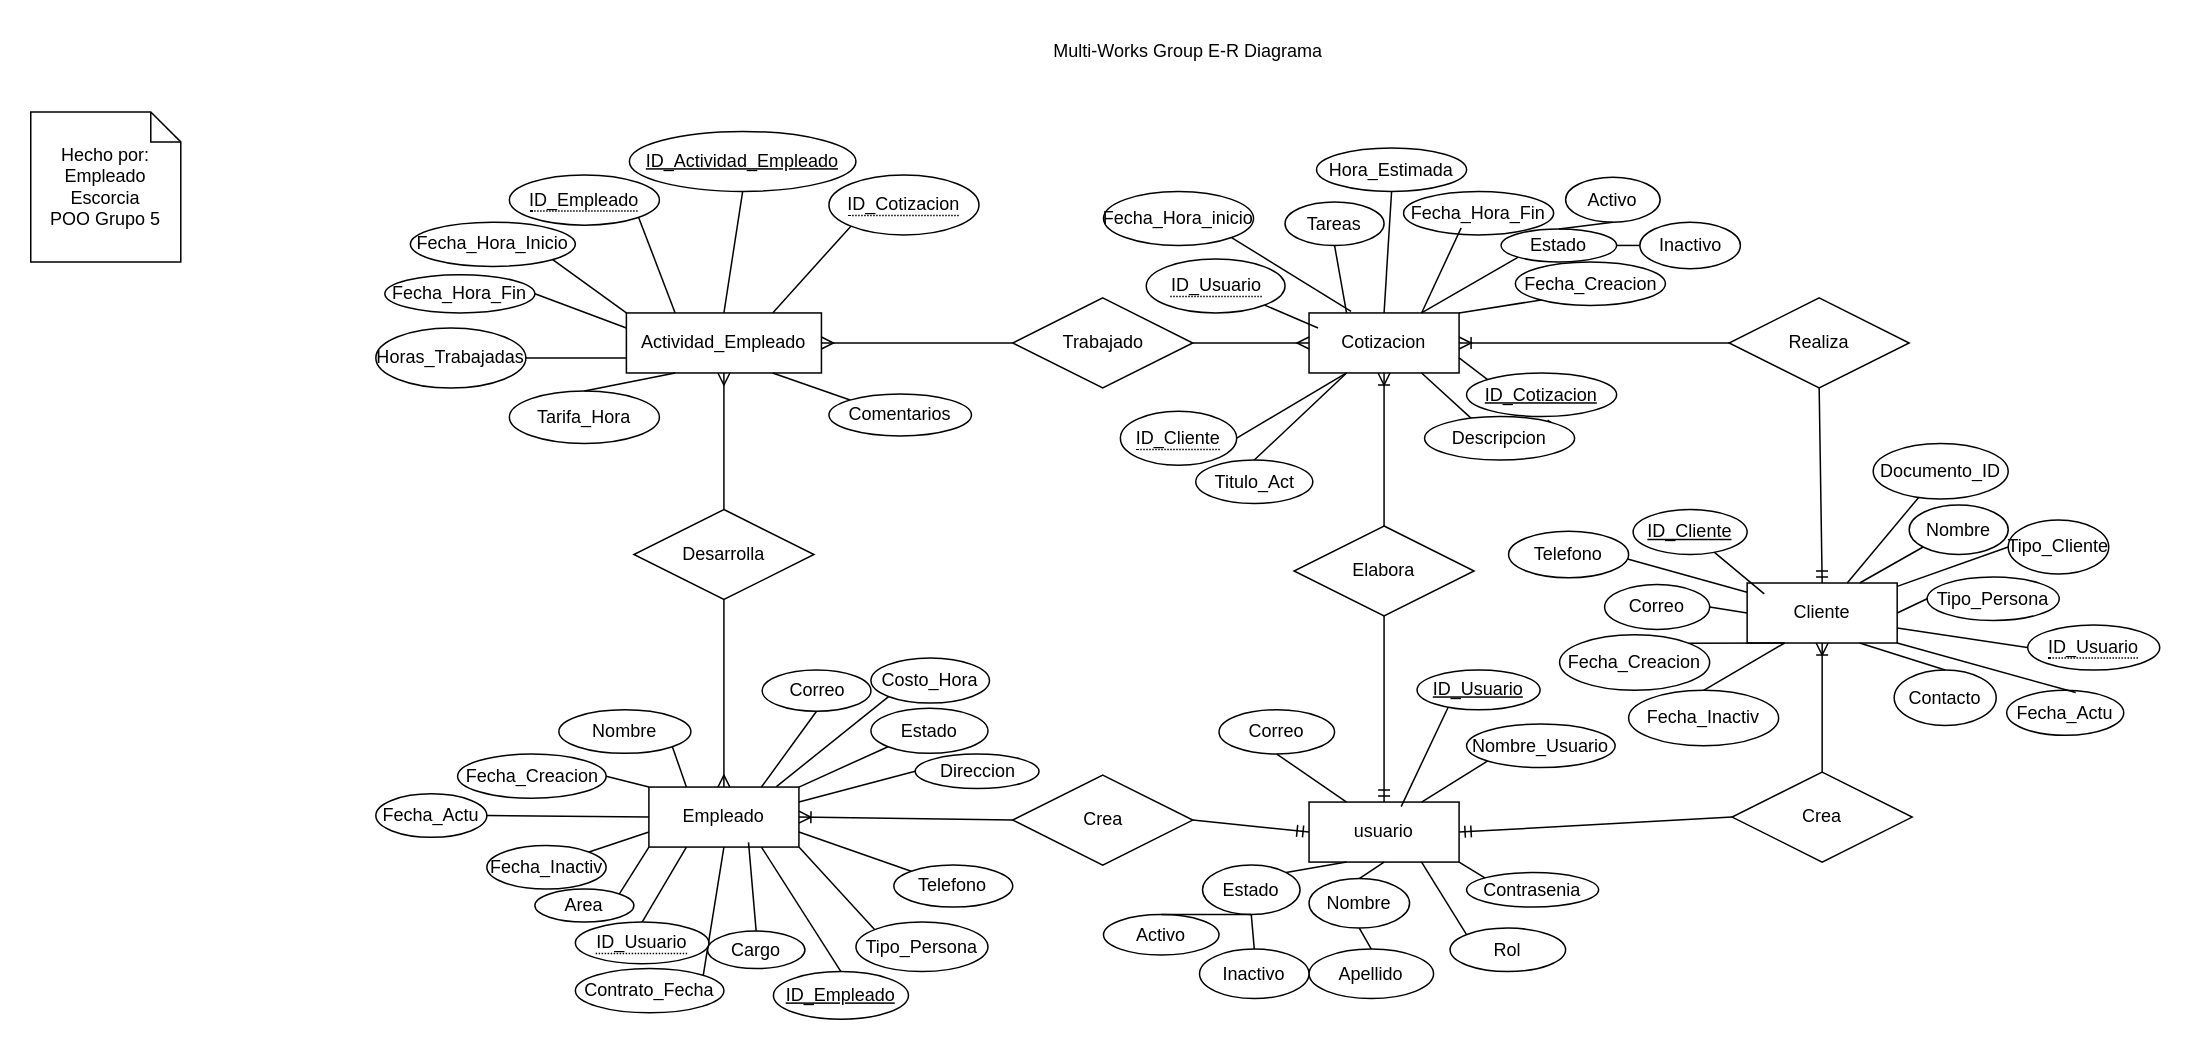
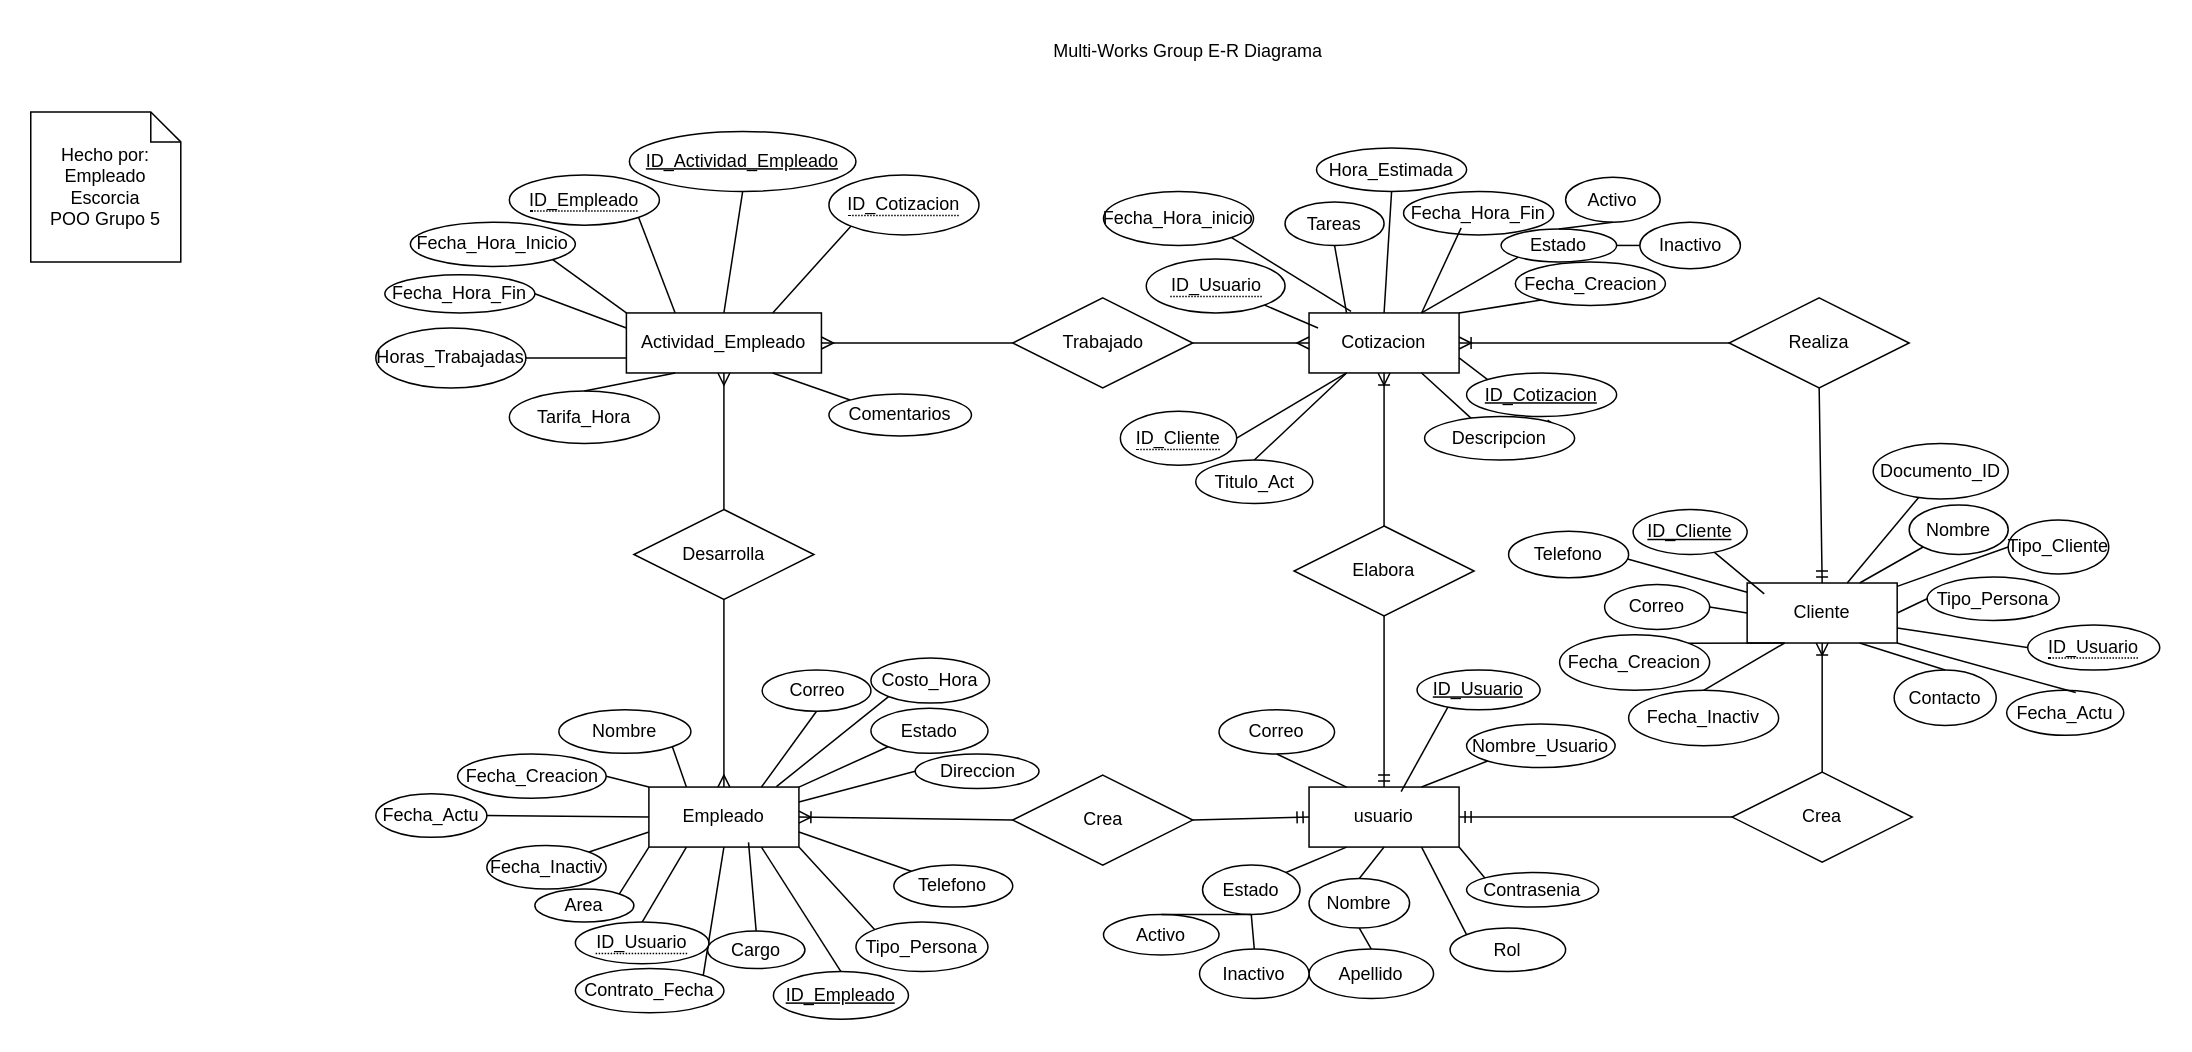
(1384, 832) -> (1384, 817)
